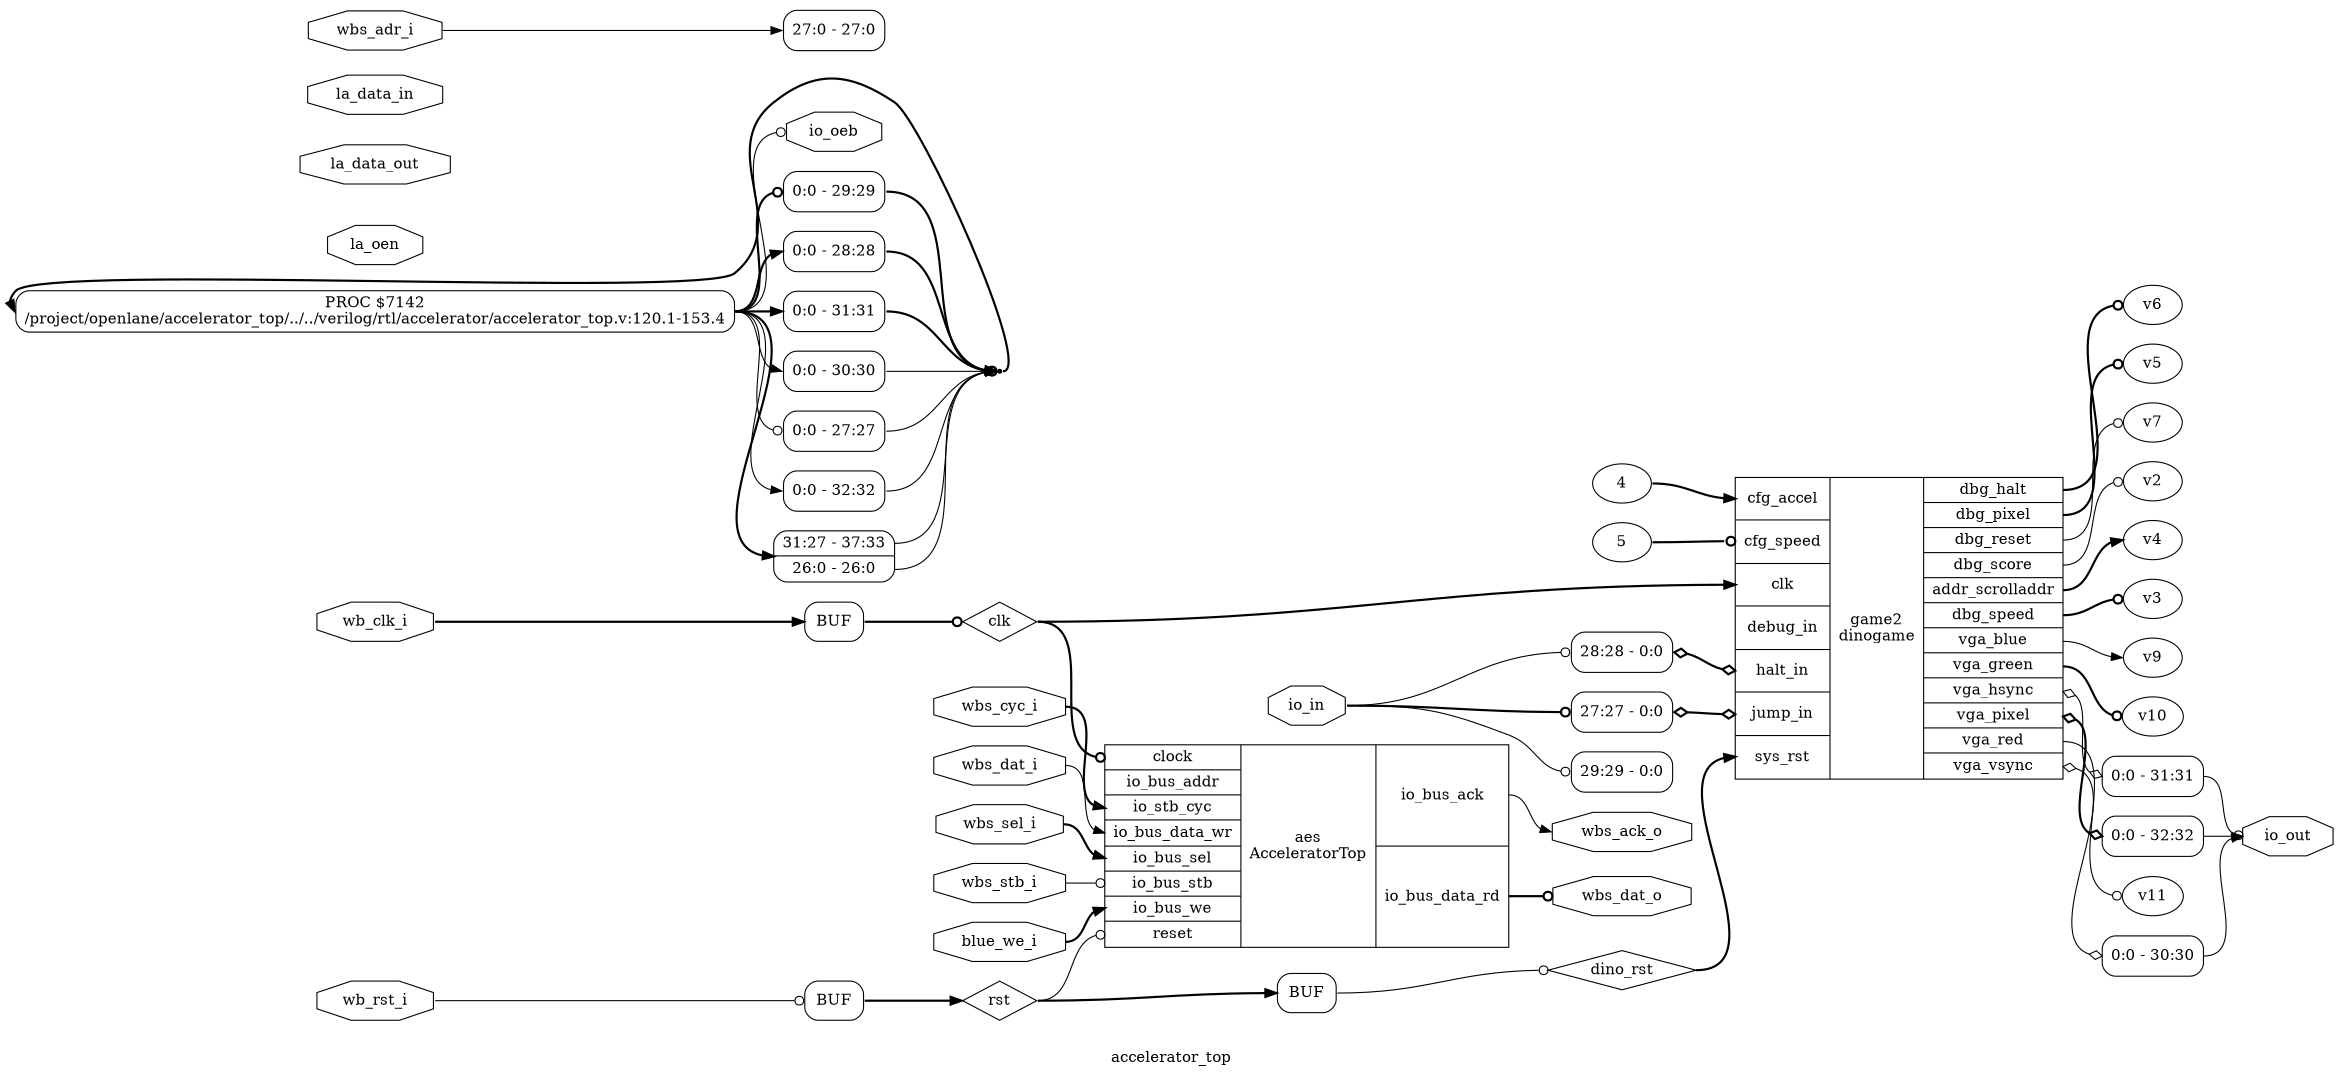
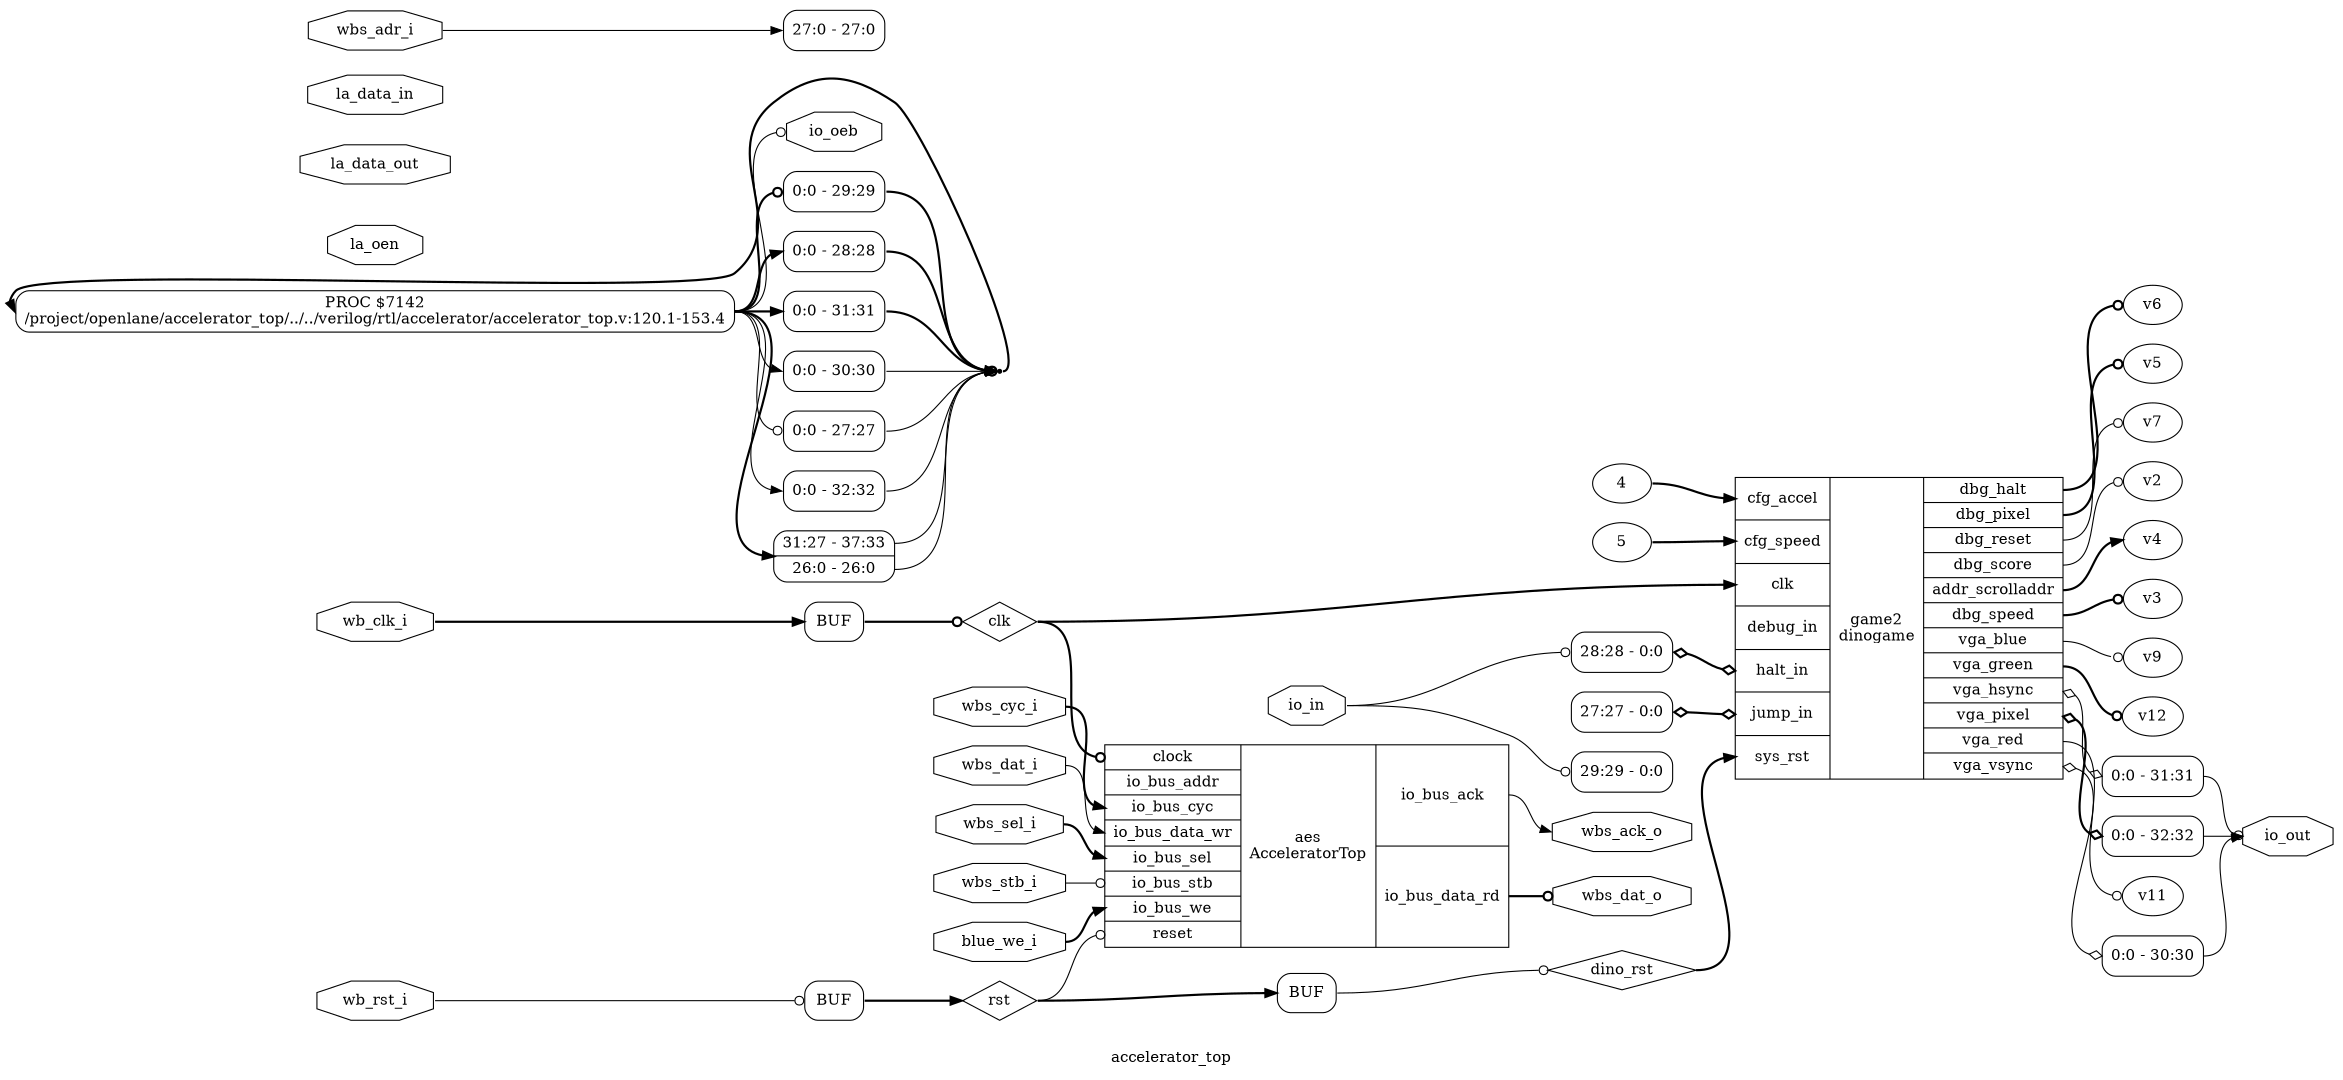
(1688, 542) -> (1688, 542)
(2088, 647) -> (2088, 647)
(1454, 709) -> none
(2153, 716) -> (2153, 716)
(1173, 807) -> (1173, 807)
